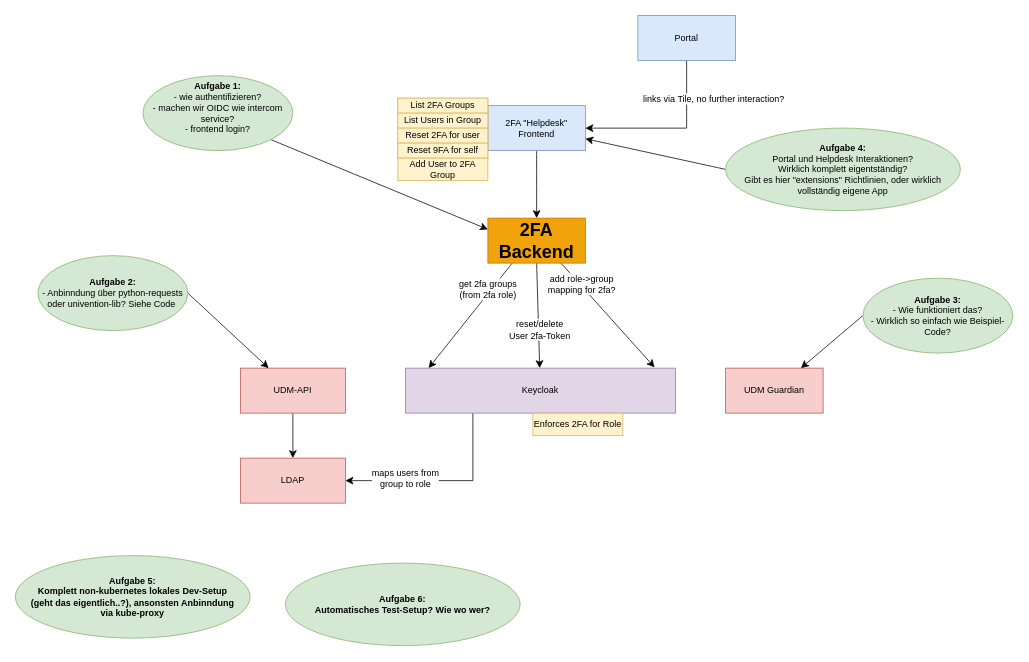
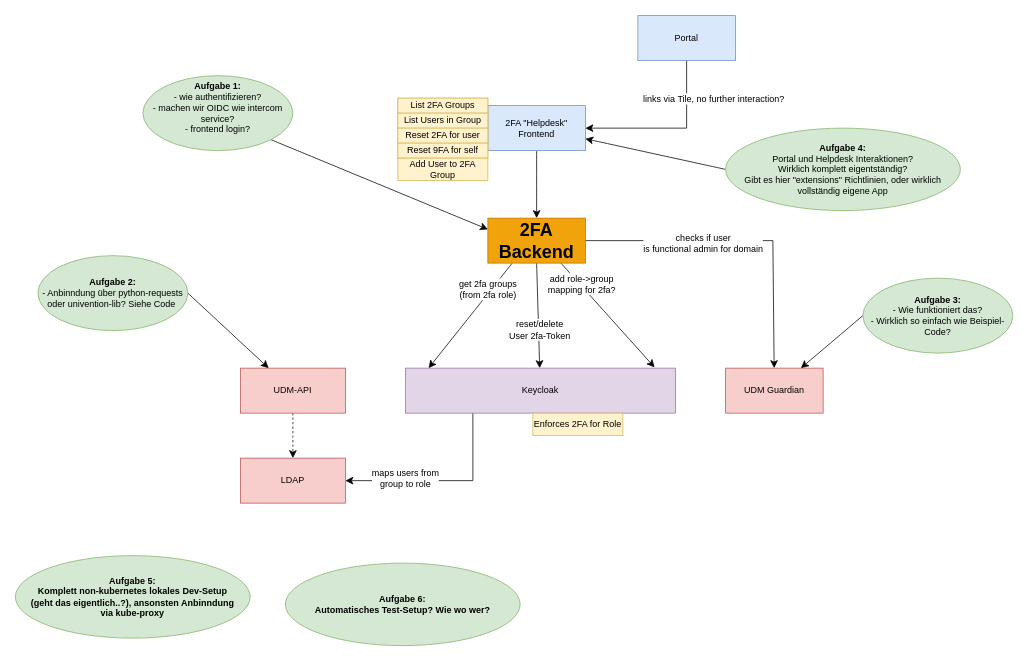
none -> (774, 304)
(293, 431) -> (293, 431)
